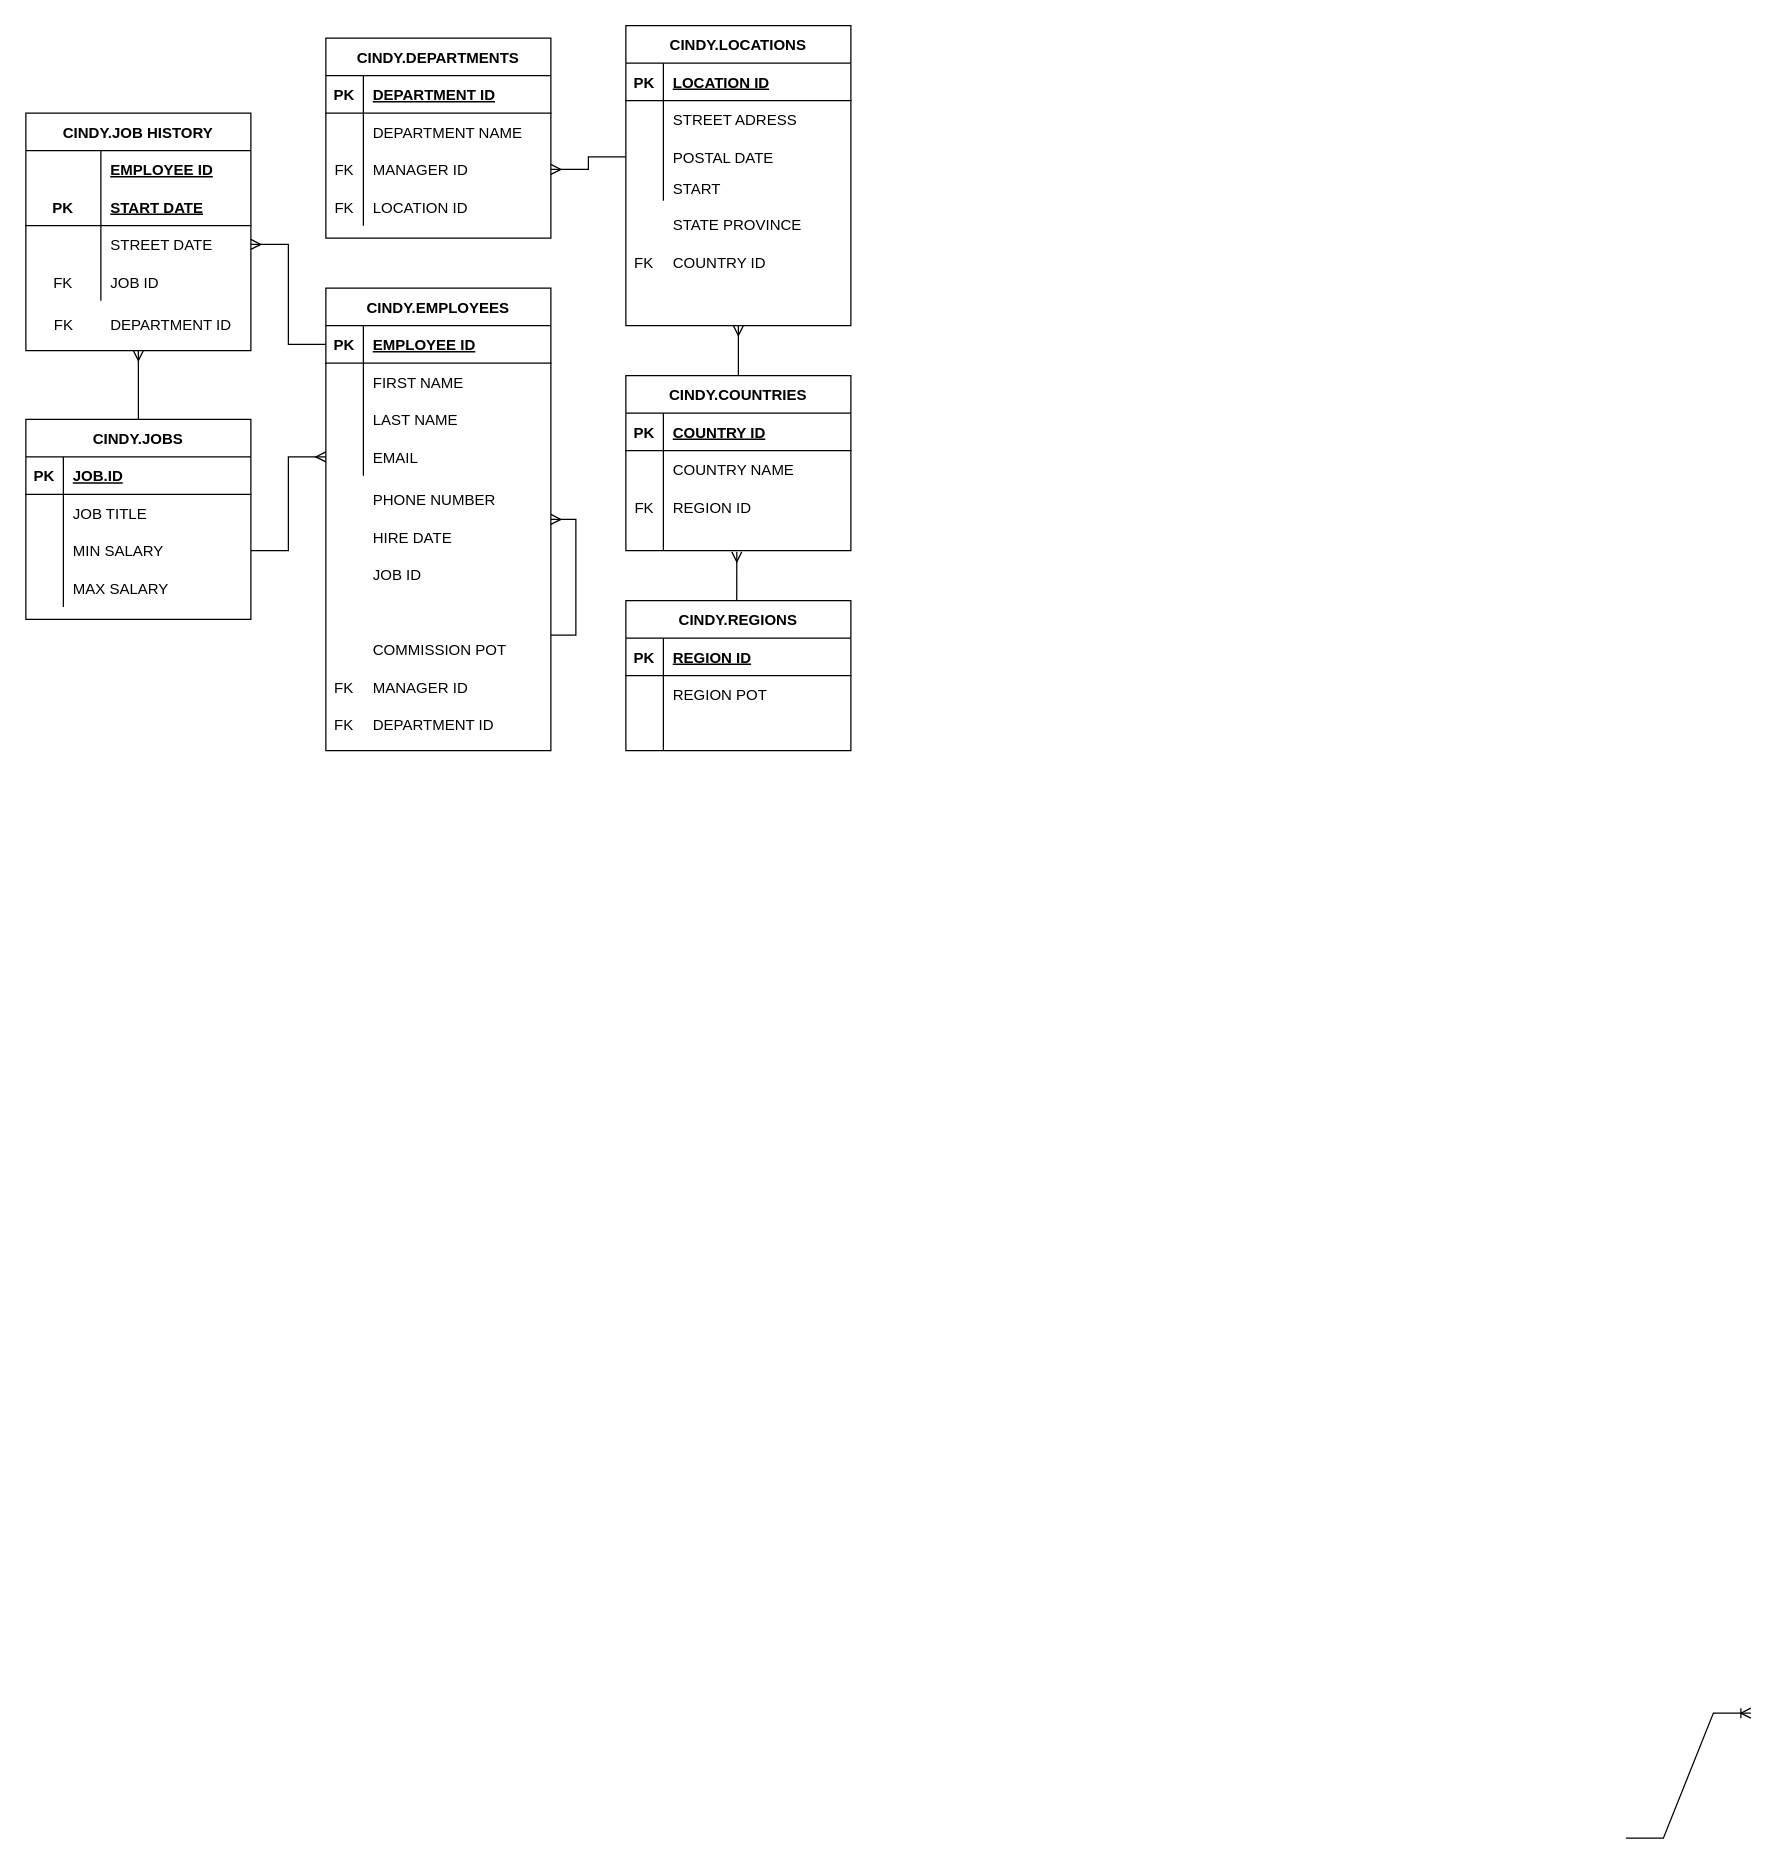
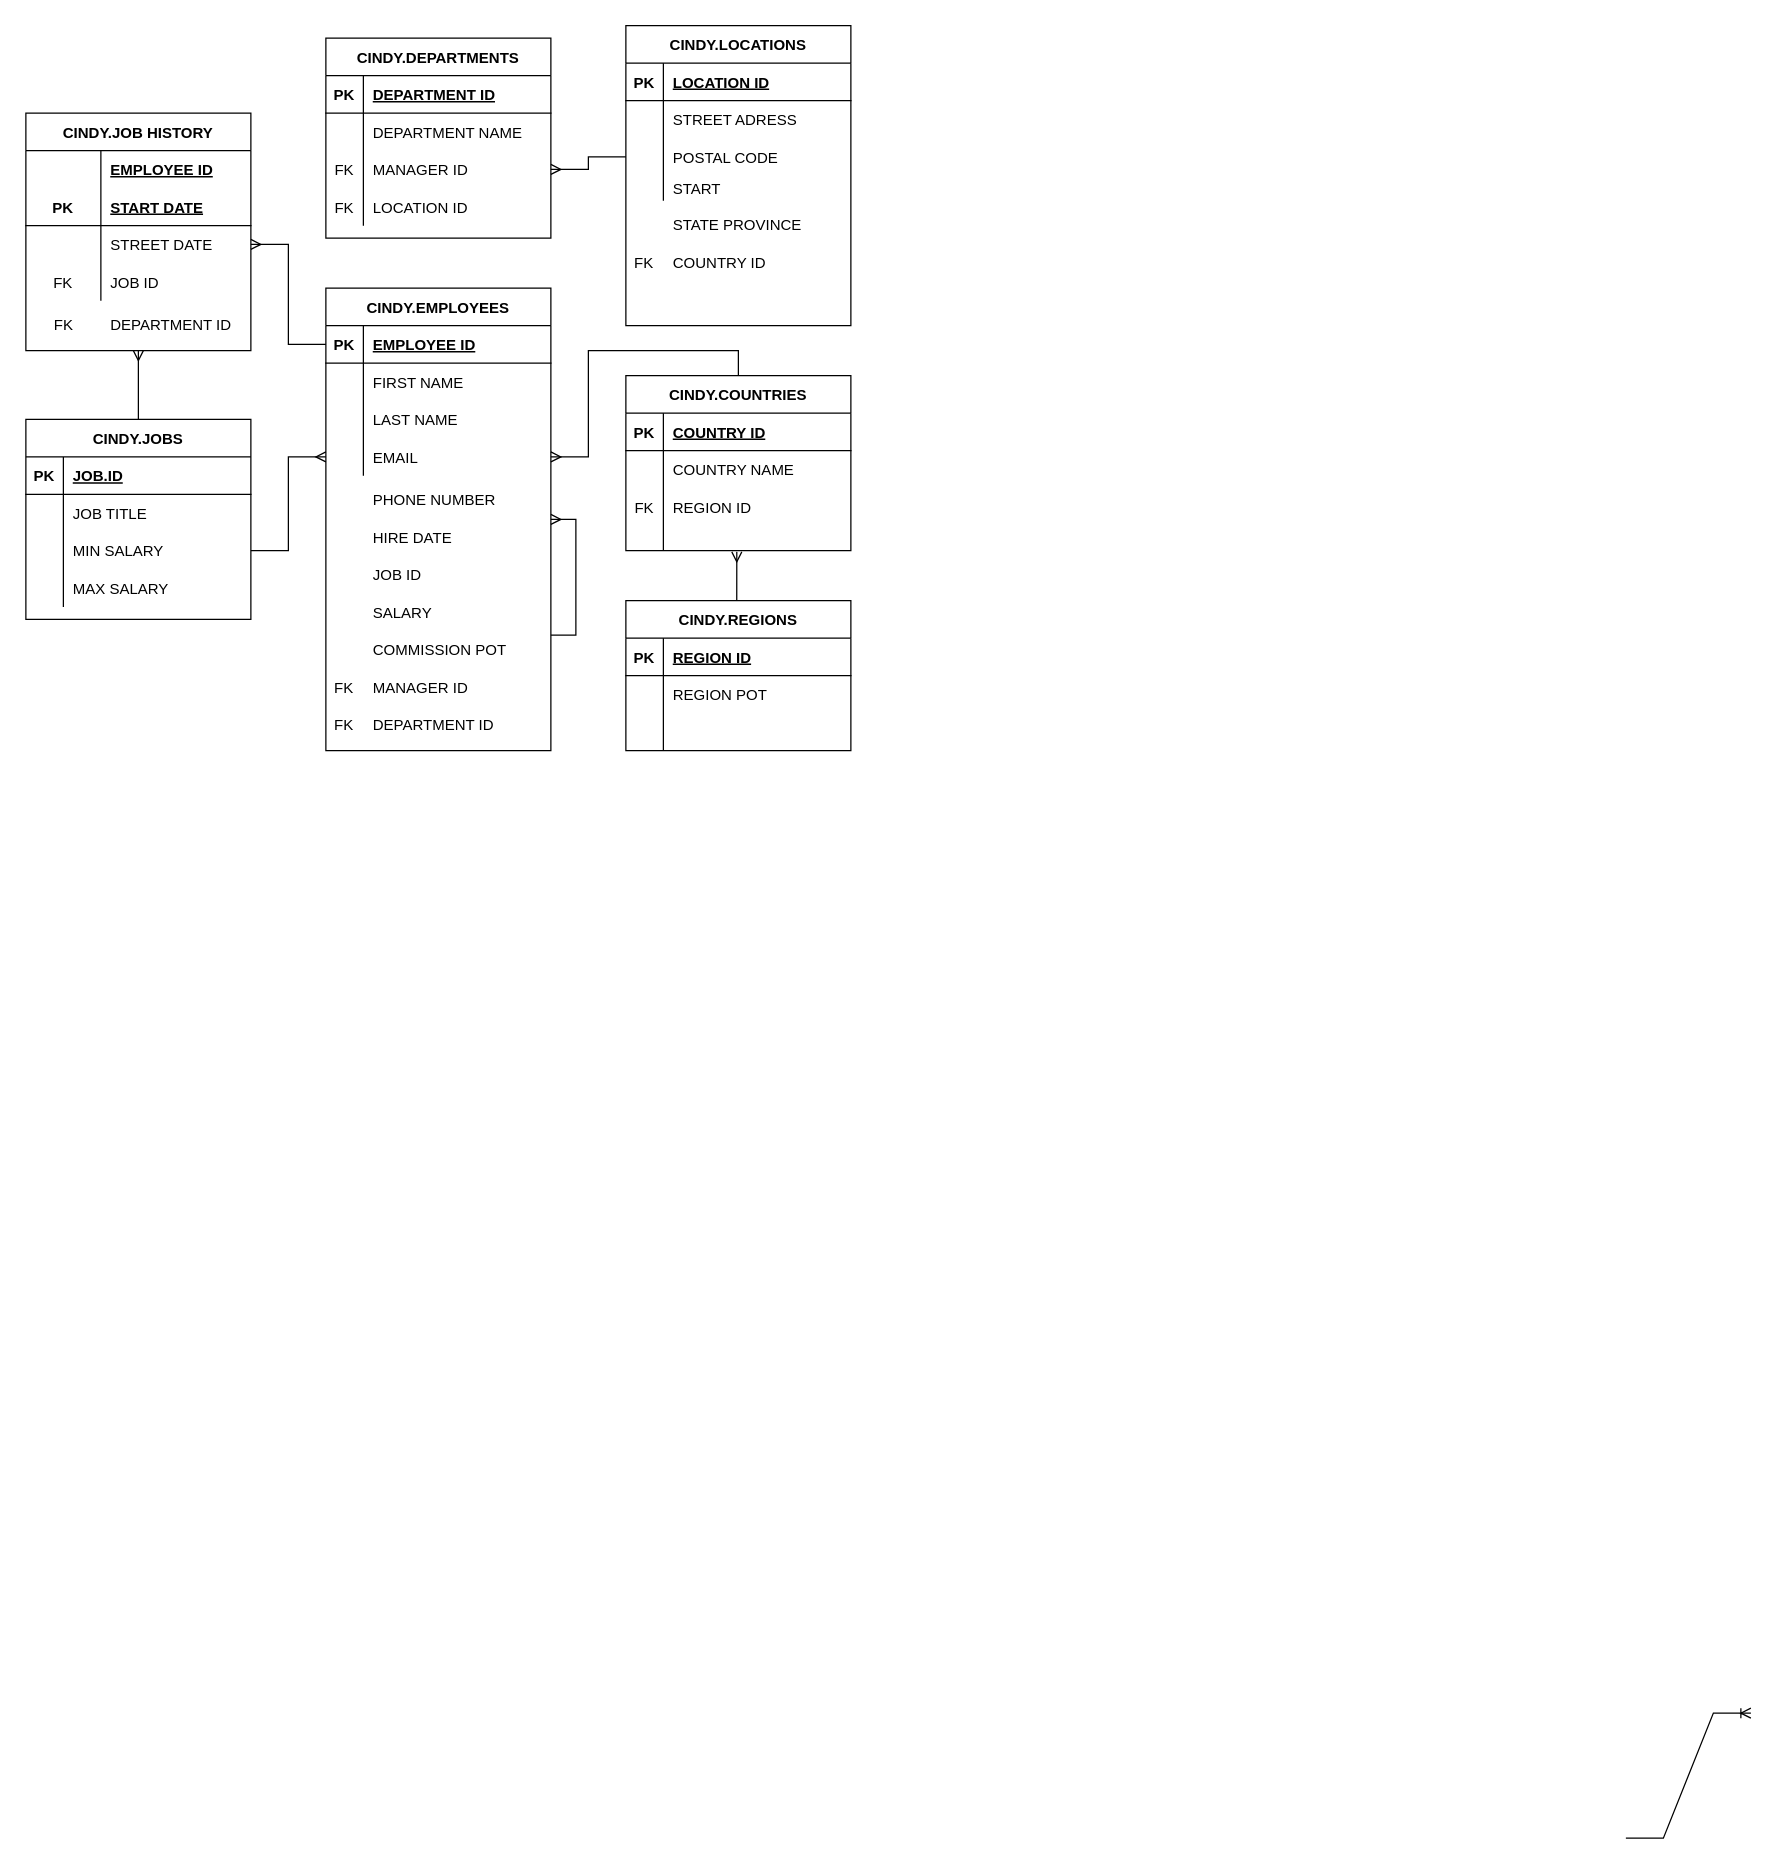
(717, 158) -> (717, 158)
(738, 340) -> (593, 351)
none -> (407, 613)
